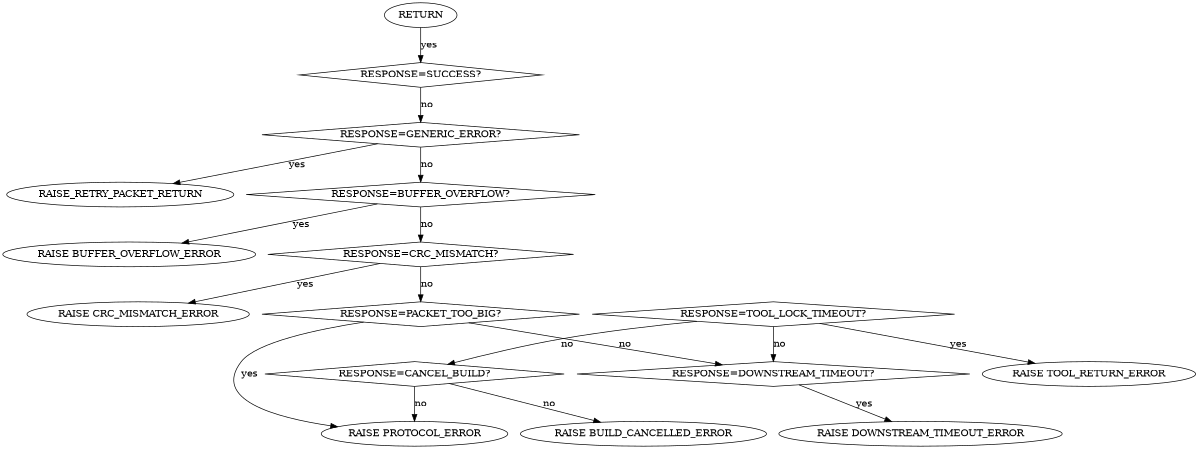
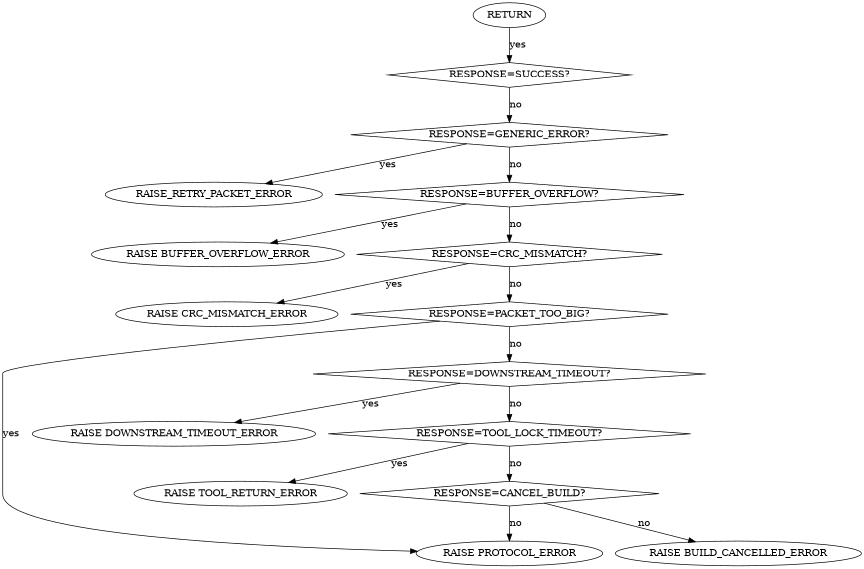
(120, 195) -> (214, 195)
(773, 341) -> (509, 400)
